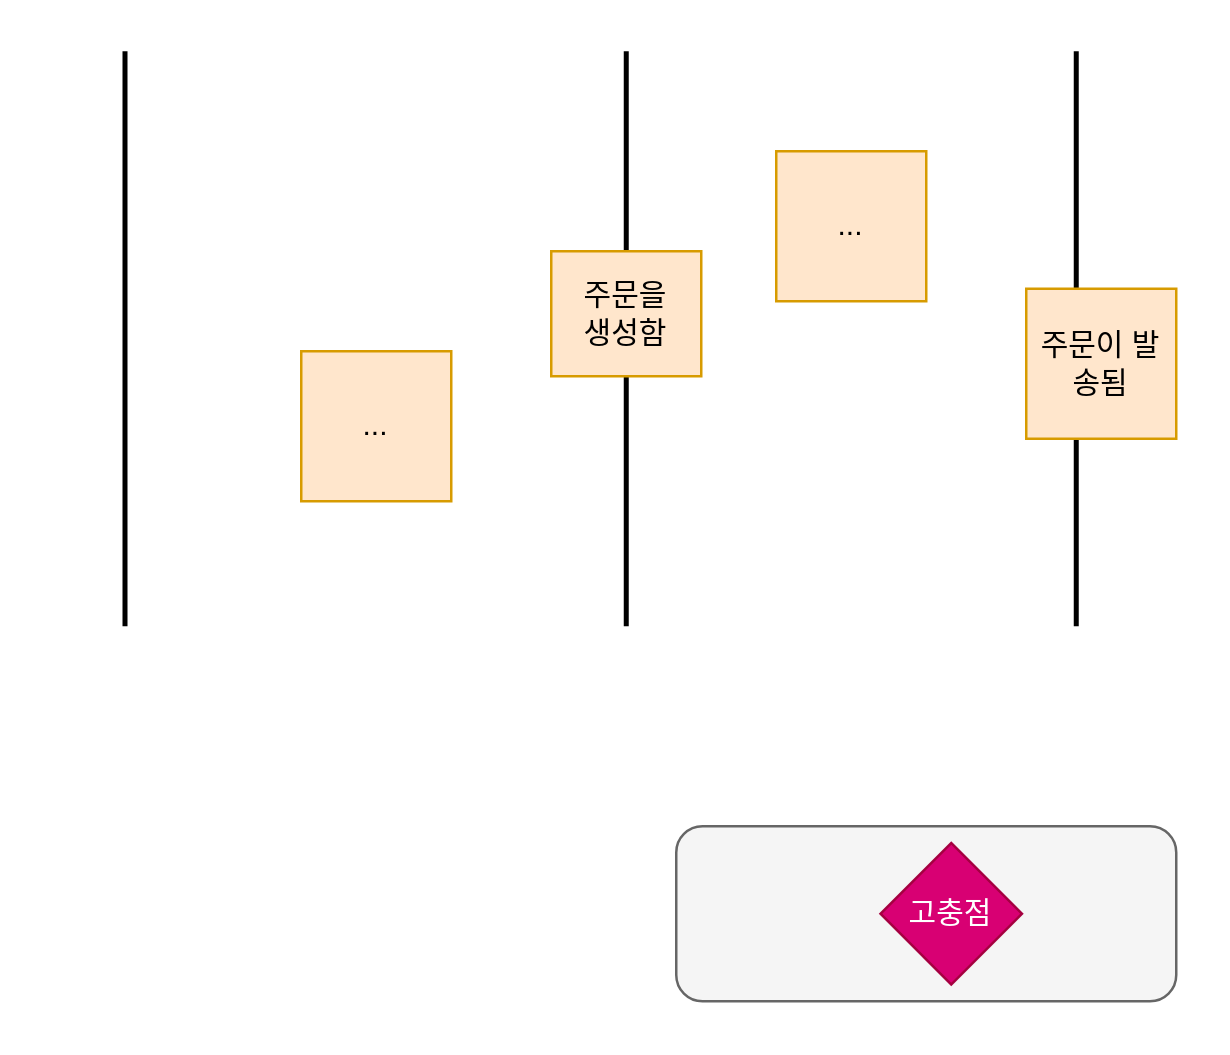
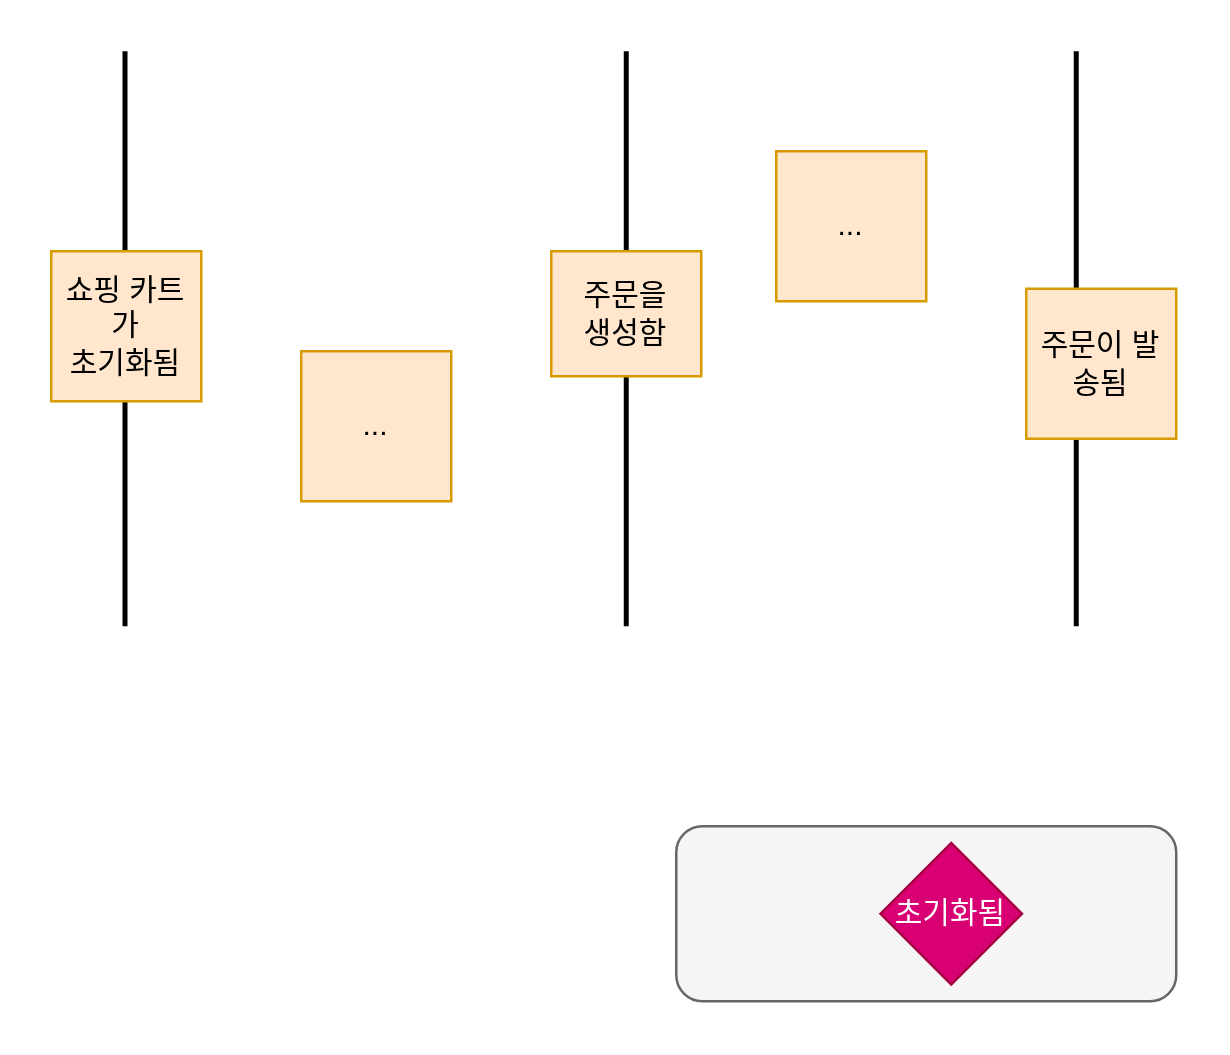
none -> (126, 326)
(951, 914) -> (951, 914)
